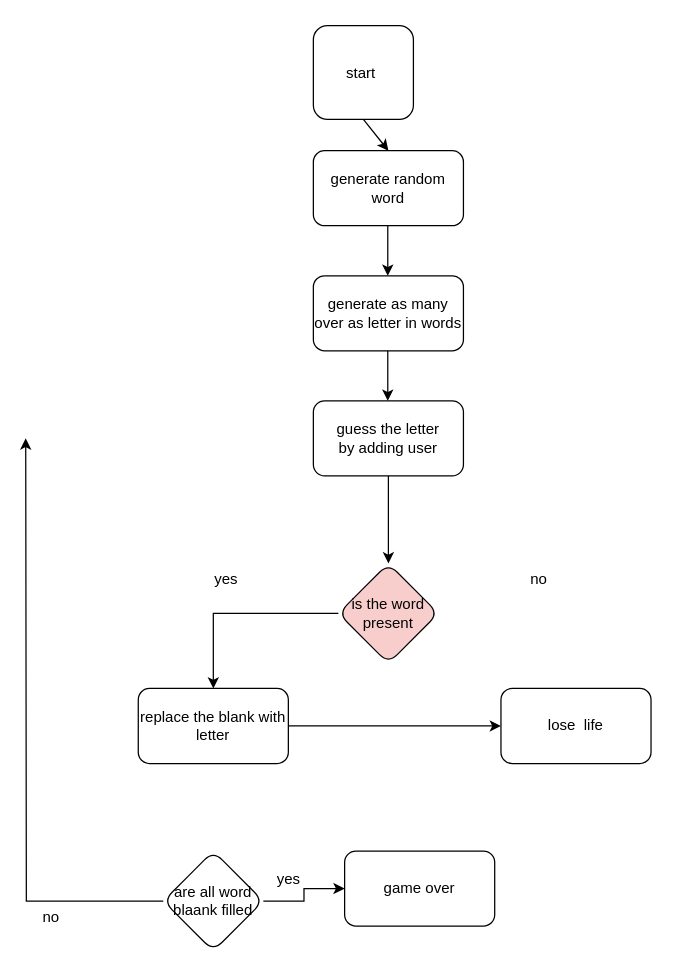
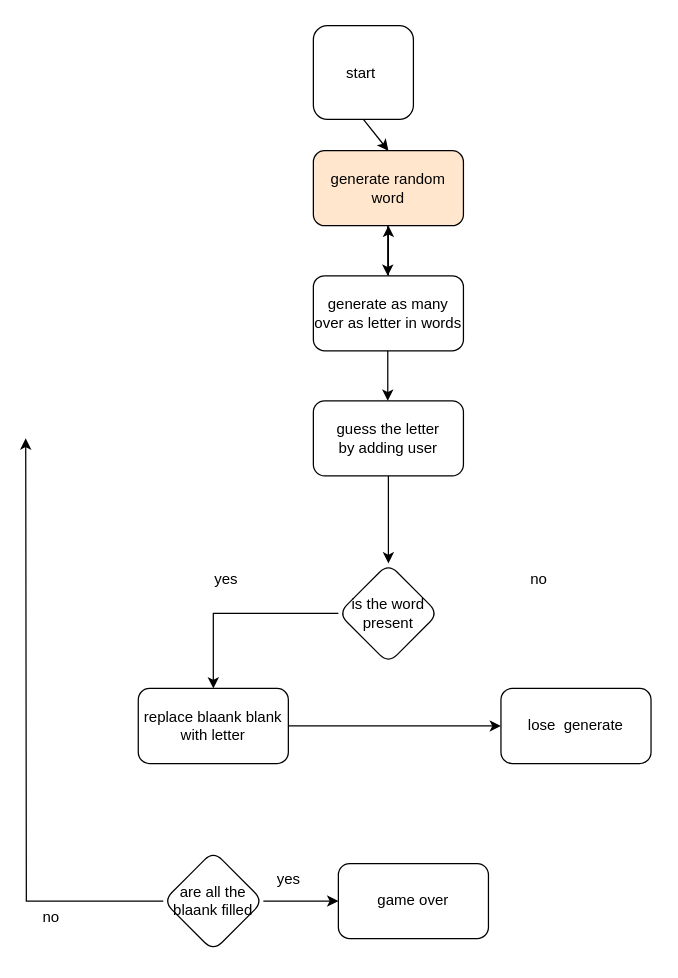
(388, 188) -> (388, 188)
none -> (388, 272)
(388, 613) -> (388, 613)
(213, 726) -> (213, 726)
(576, 726) -> (576, 726)
(419, 888) -> (413, 901)
(213, 901) -> (213, 901)
